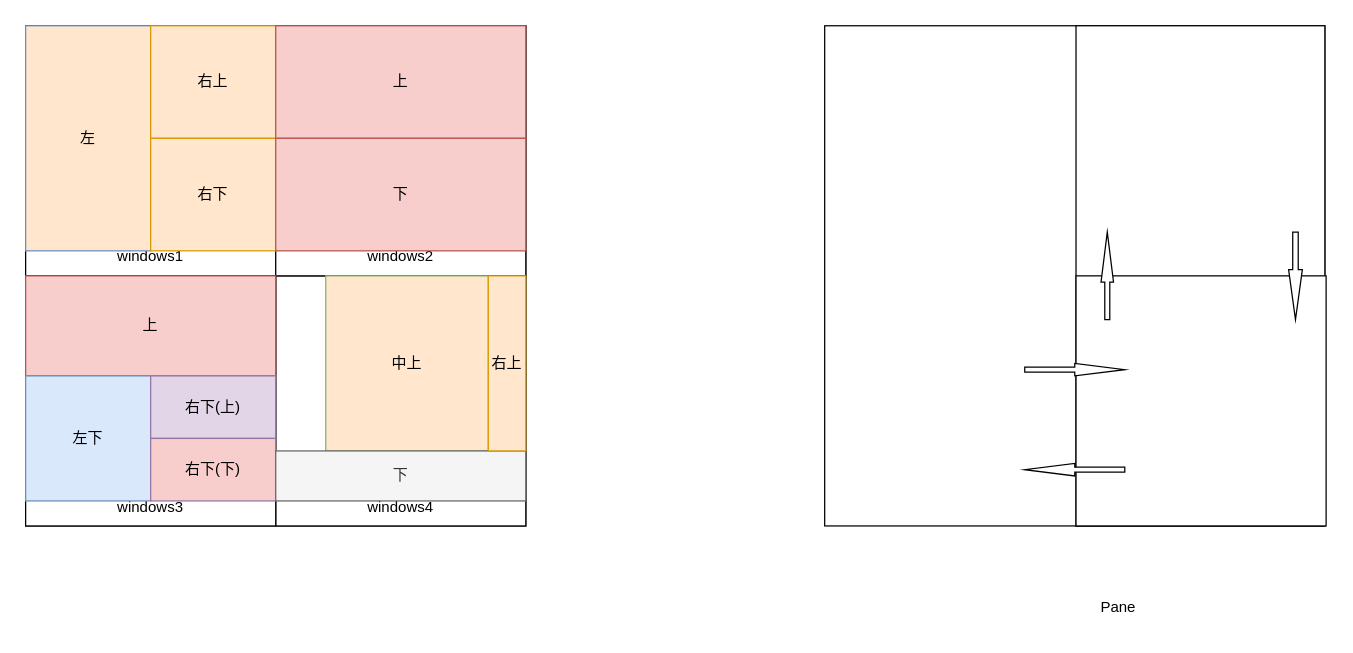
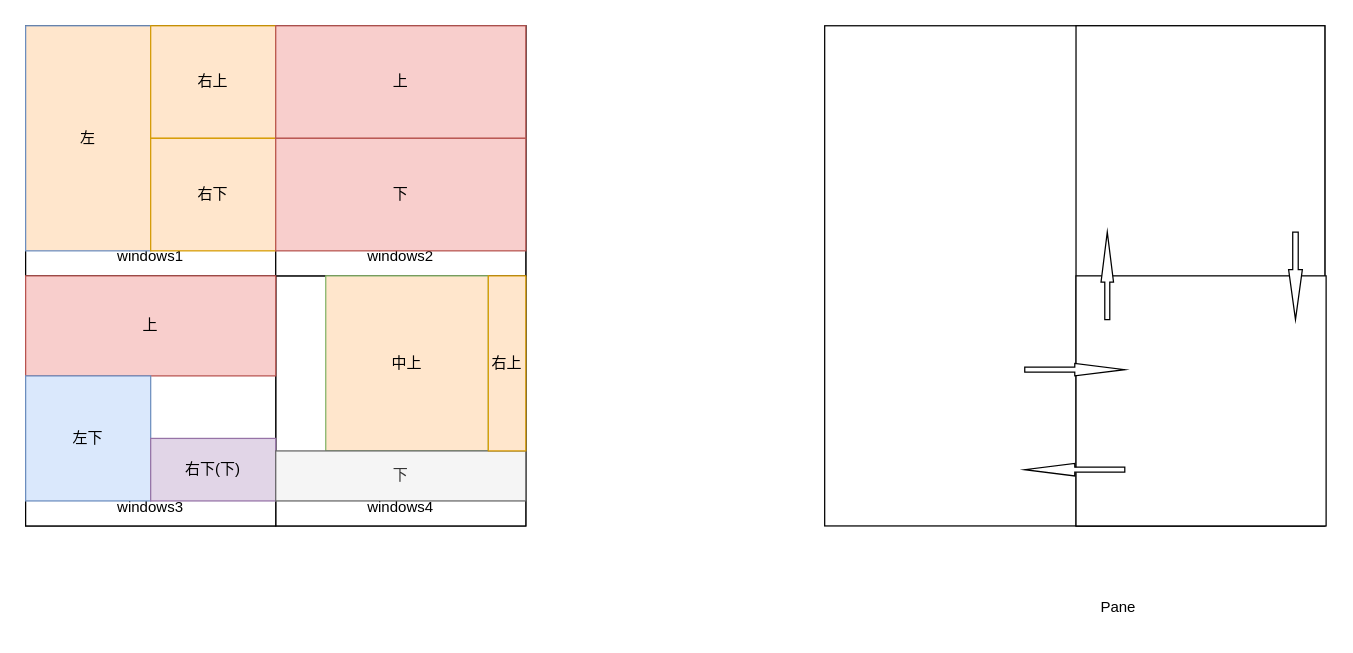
(213, 407) -> none
(213, 469) -> (213, 469)
